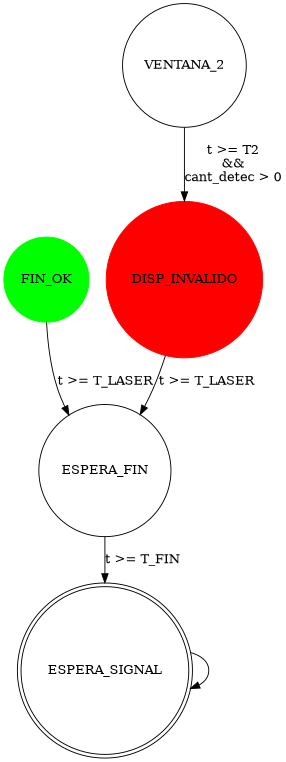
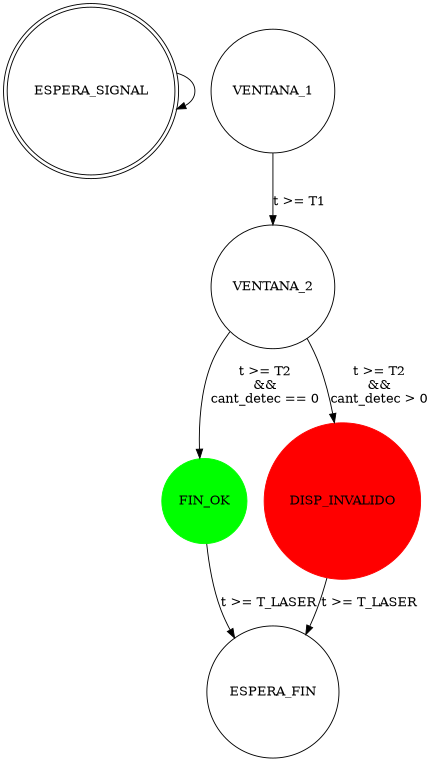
none -> (273, 91)
none -> (204, 387)
(105, 555) -> none
